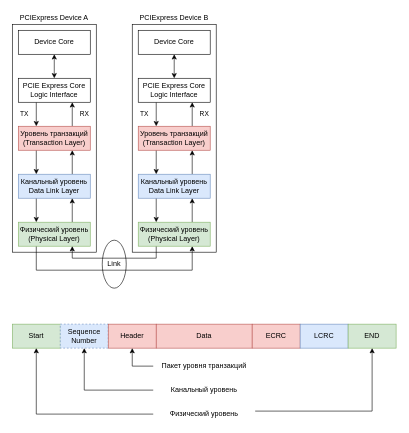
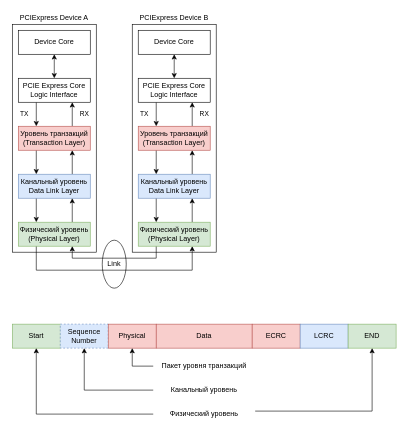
(132, 336) -> (132, 336)
